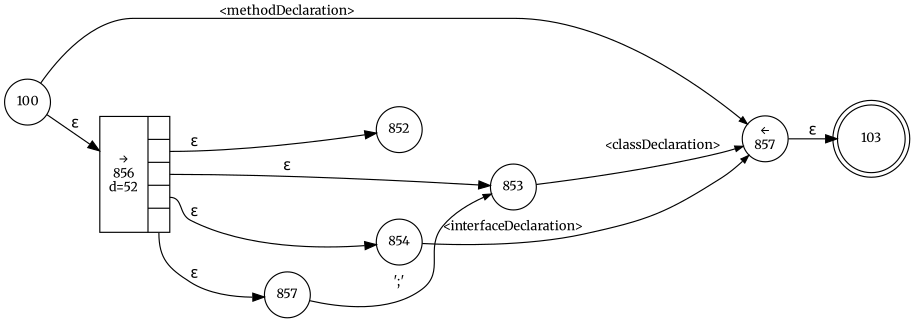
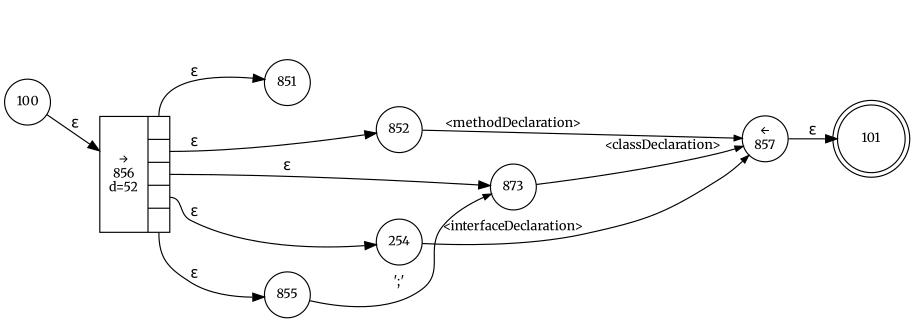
(391, 18) -> (578, 134)
none -> (287, 83)
(871, 139) -> (871, 139)
(513, 187) -> (513, 187)
(399, 242) -> (399, 242)
(287, 295) -> (287, 295)
